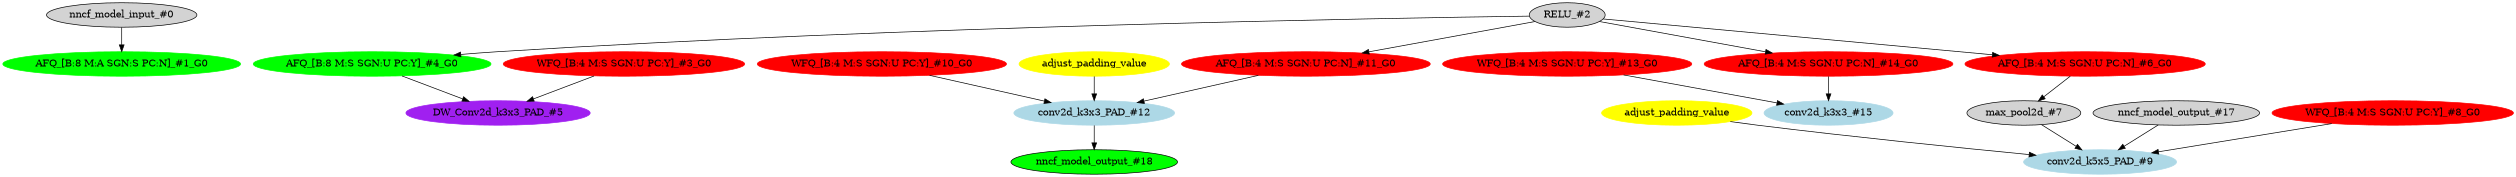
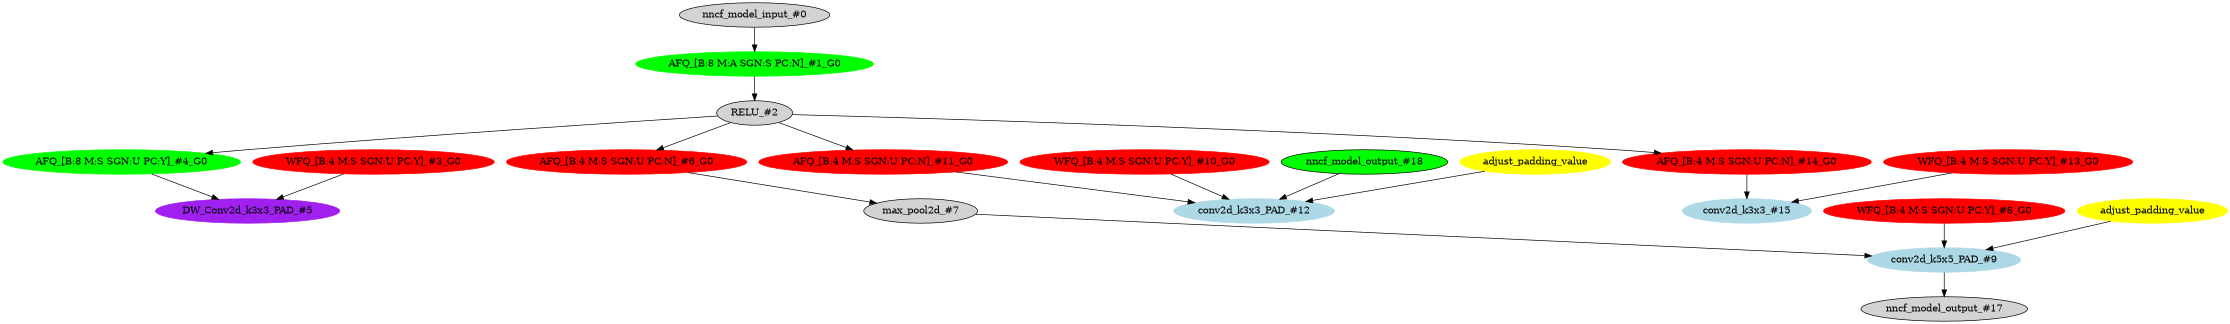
none -> (755, 85)
(1094, 134) -> (1312, 185)
(2141, 136) -> (1944, 281)
